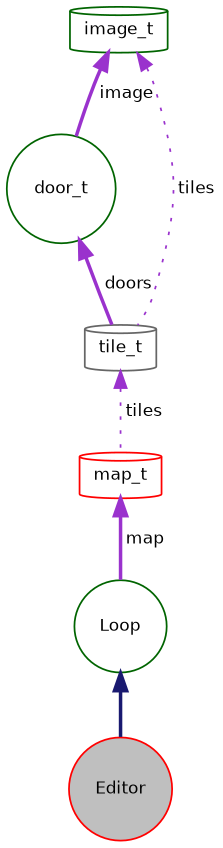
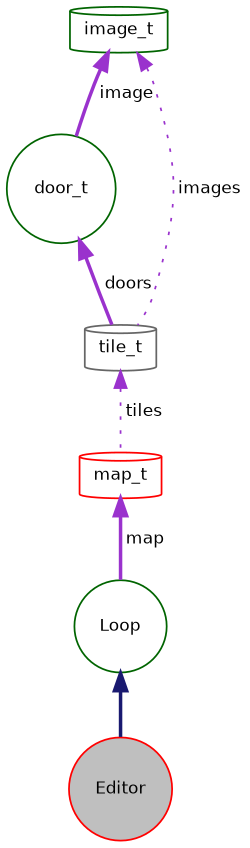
(195, 189) -> (208, 189)
